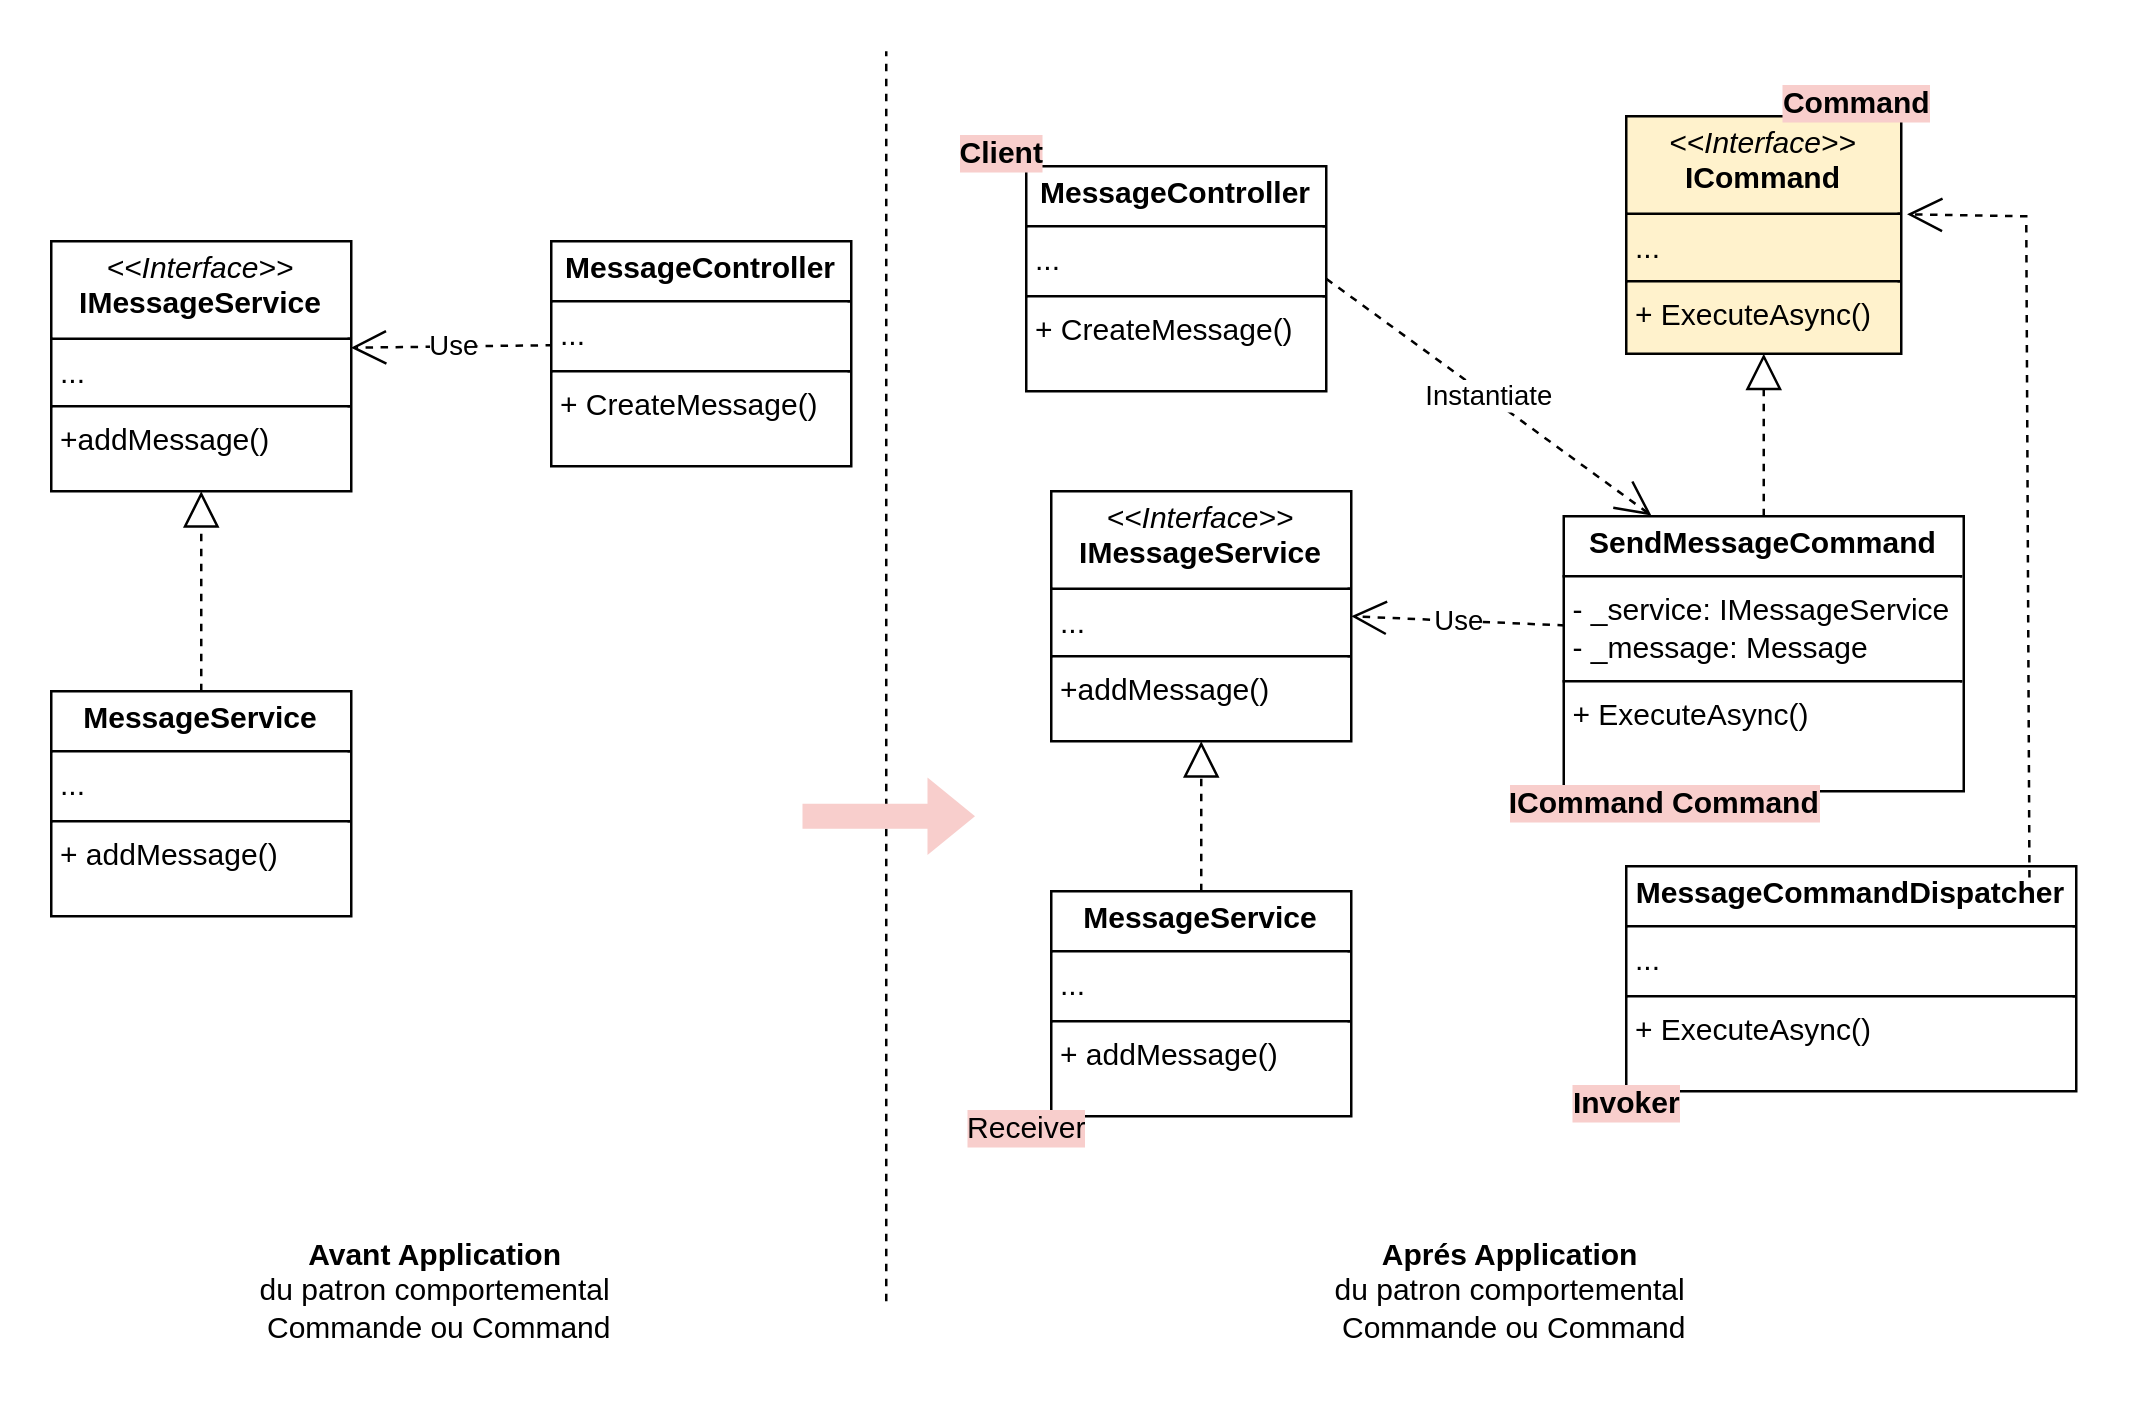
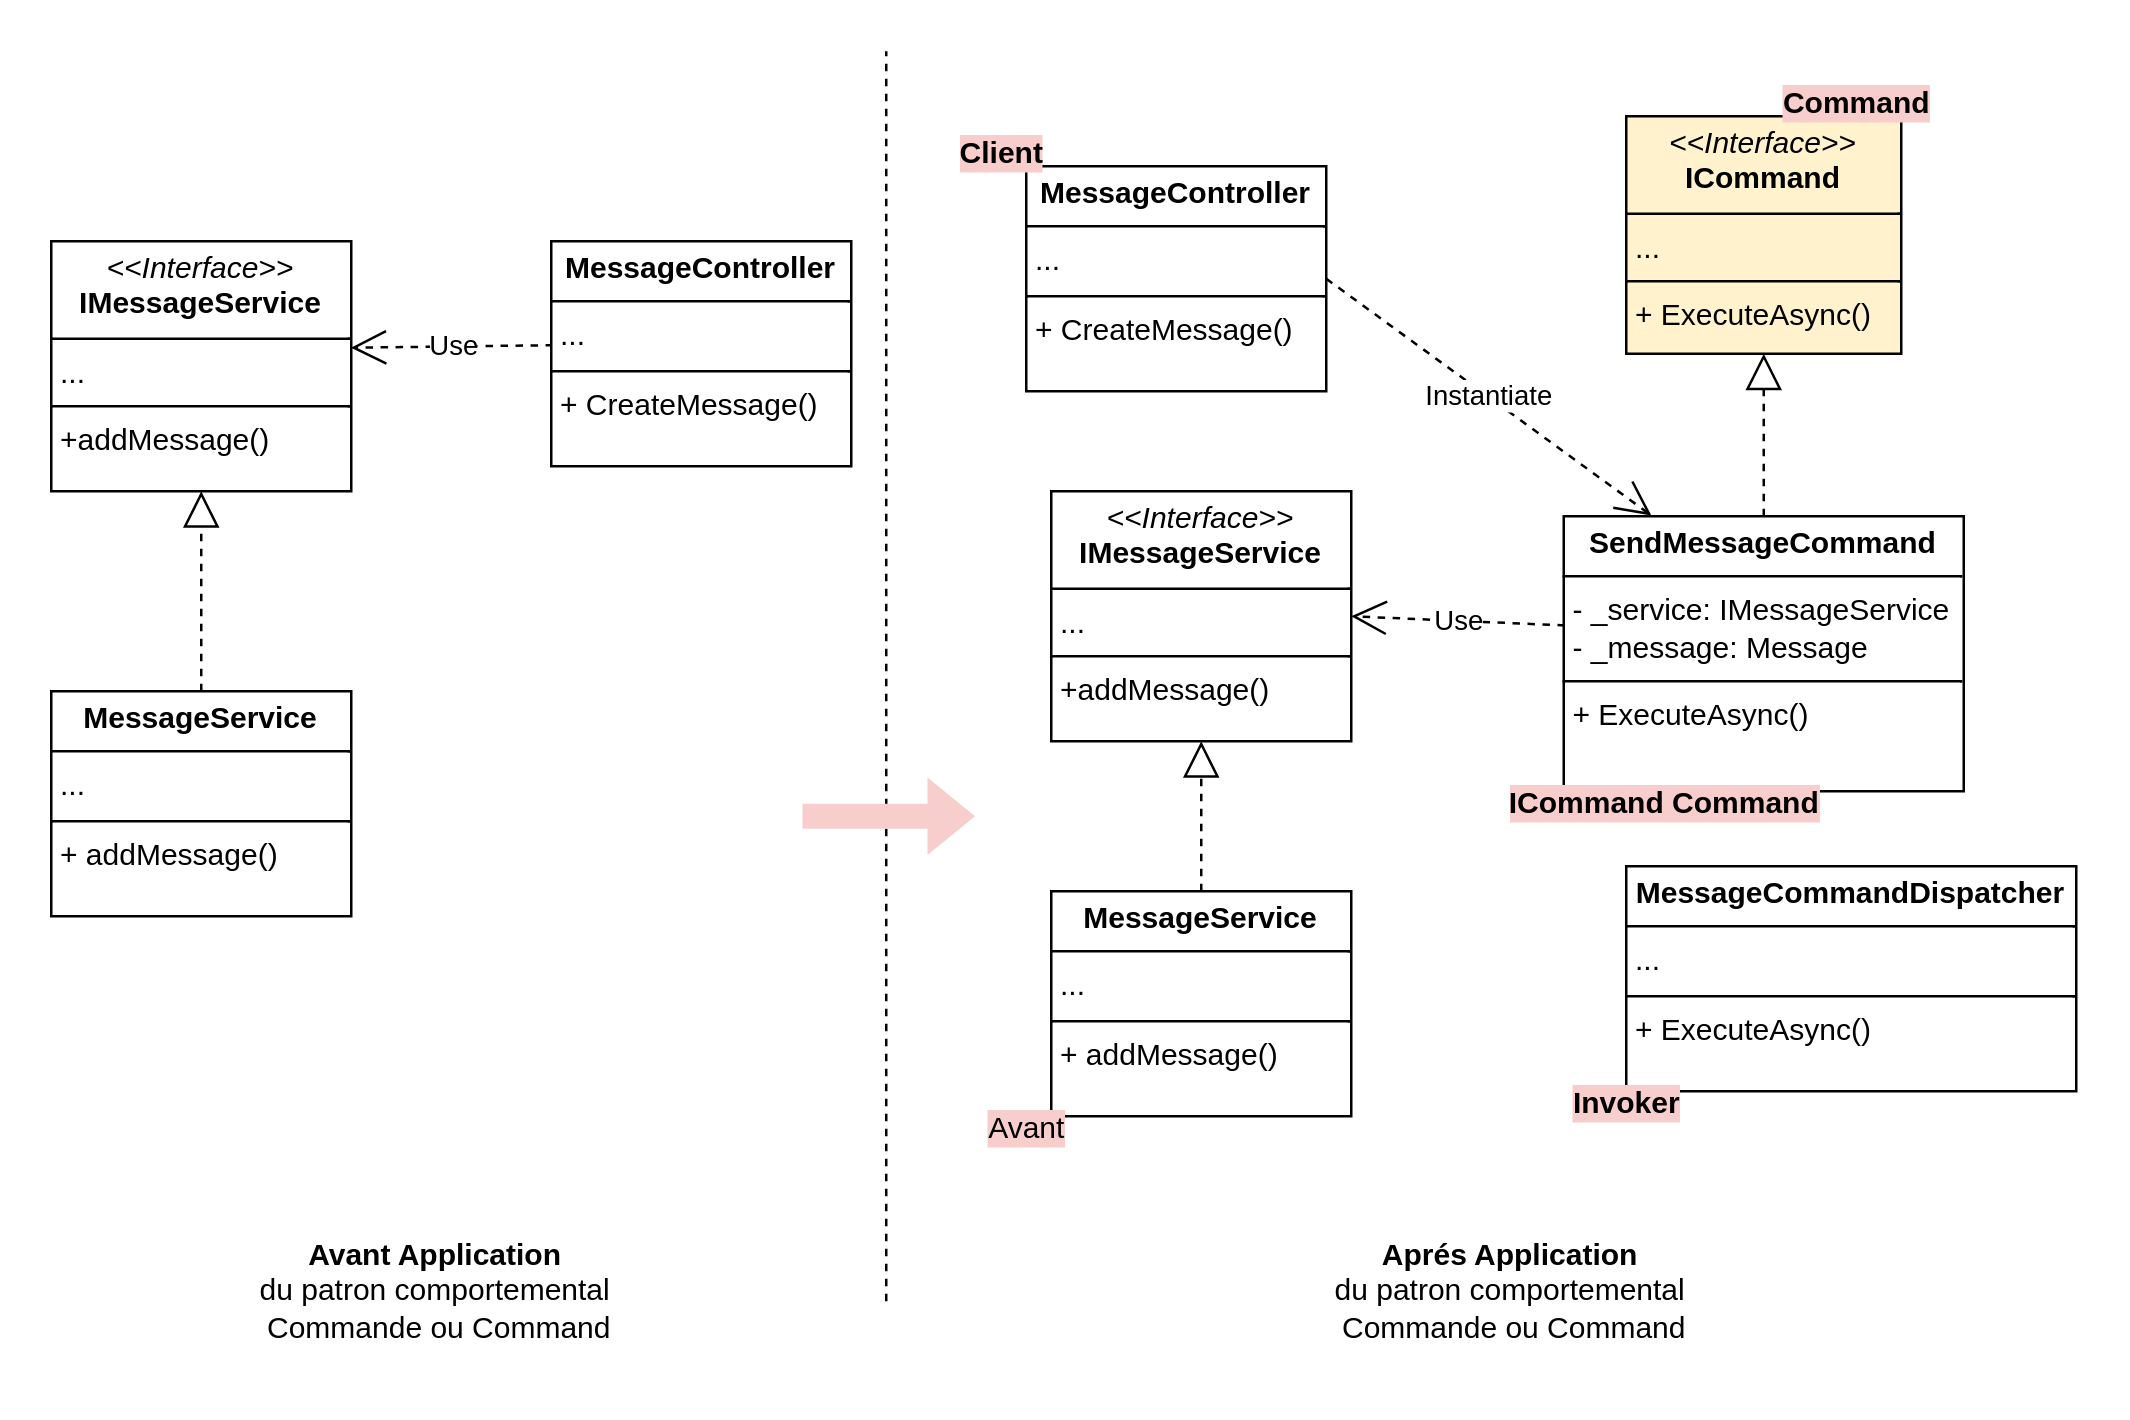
(2028, 489) -> none
(1028, 1129) -> (1028, 1129)
